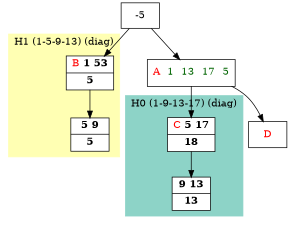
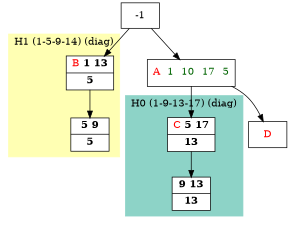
(140, 16) -> (140, 16)
(64, 42) -> (64, 42)
(101, 63) -> (101, 63)
(188, 72) -> (188, 72)
(191, 142) -> (191, 142)
